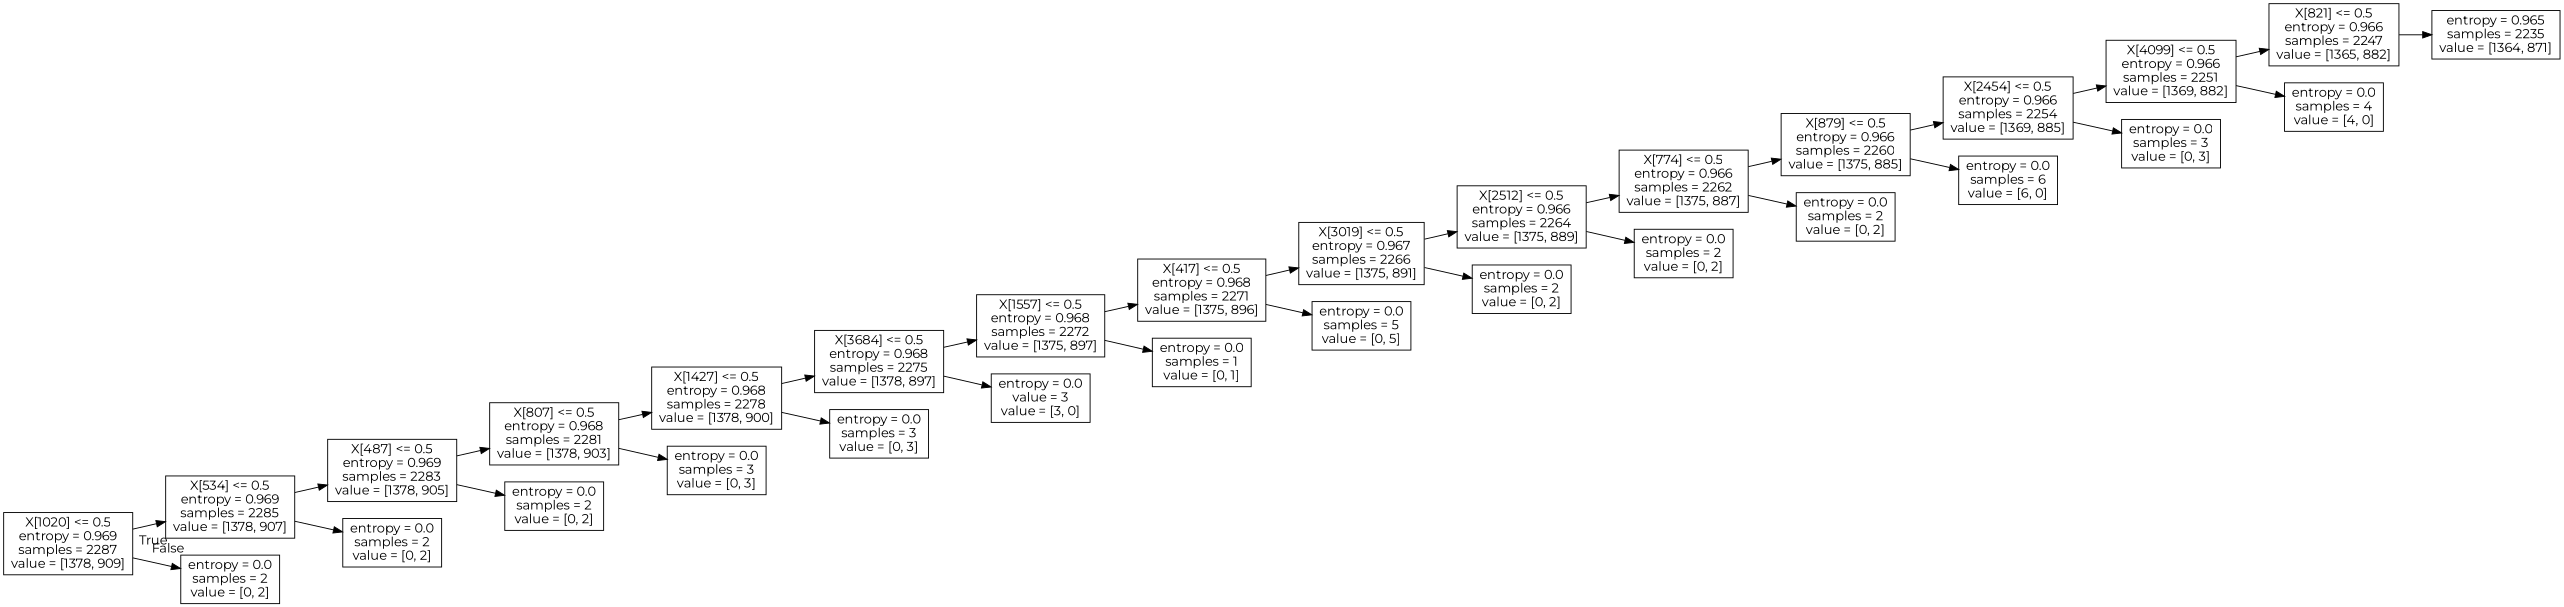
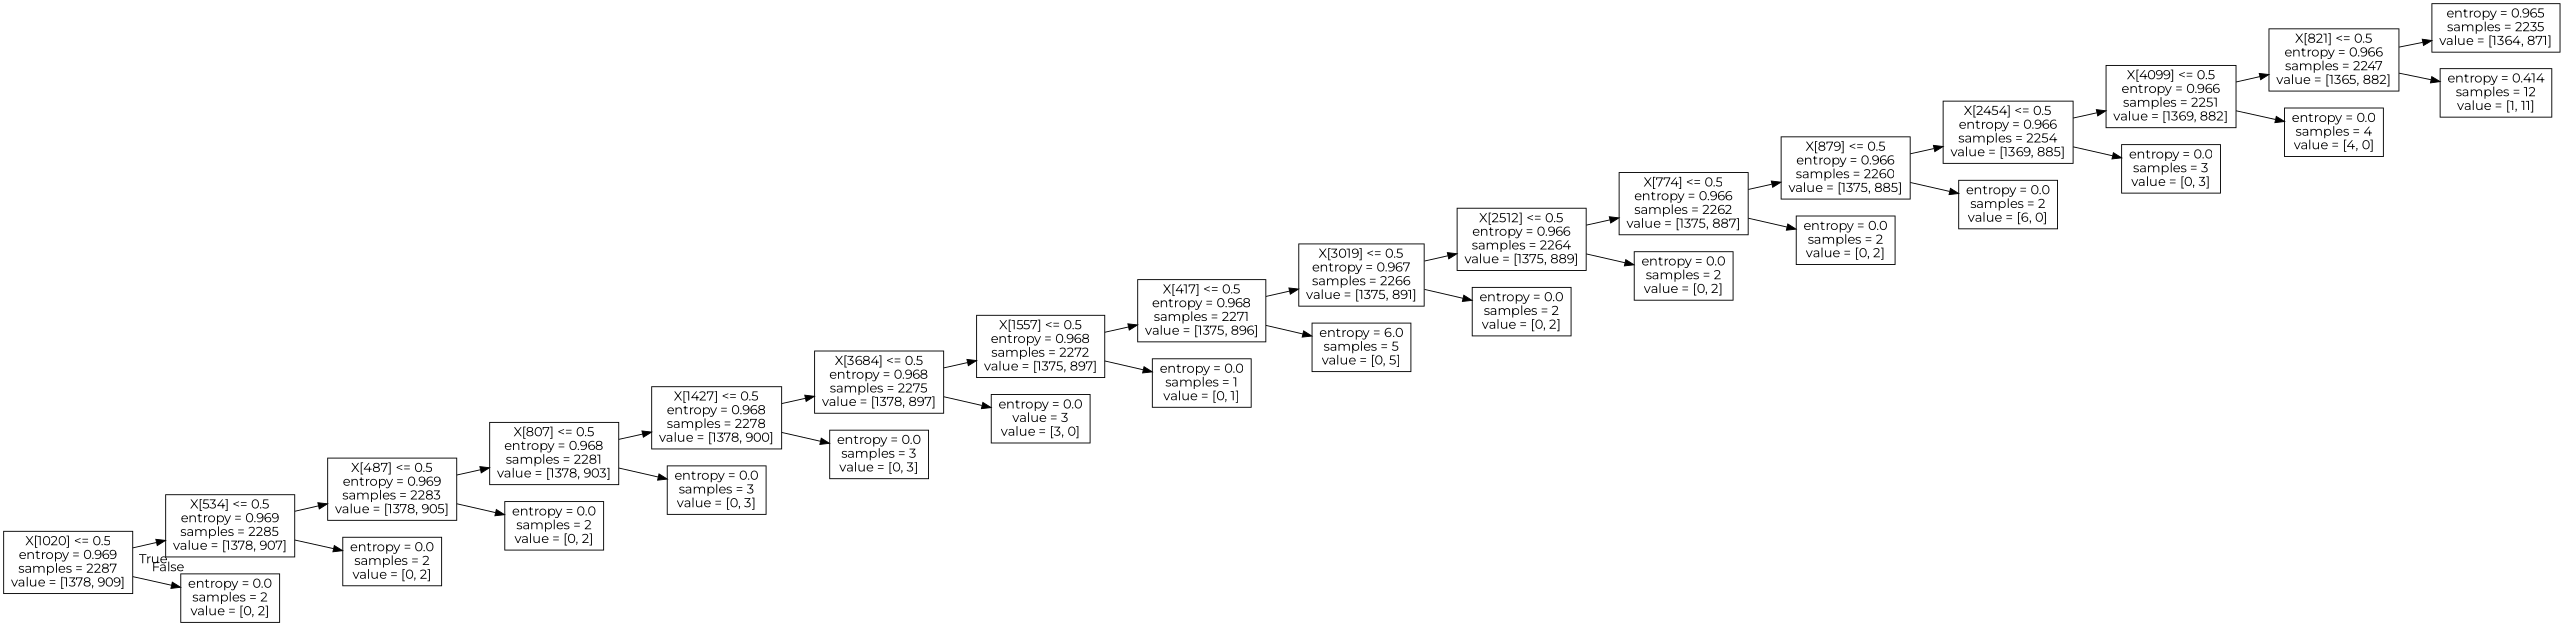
none -> (2496, 93)
(2008, 180) -> (2008, 205)
(1361, 326) -> (1361, 347)
